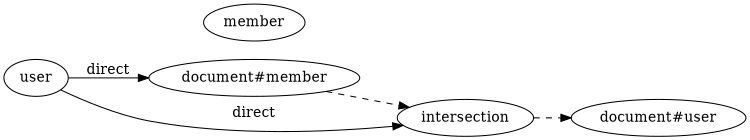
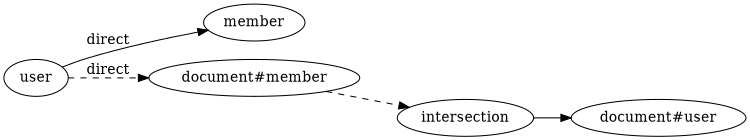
(103, 78) -> (103, 78)
(547, 118) -> (547, 118)
(224, 130) -> (129, 47)
